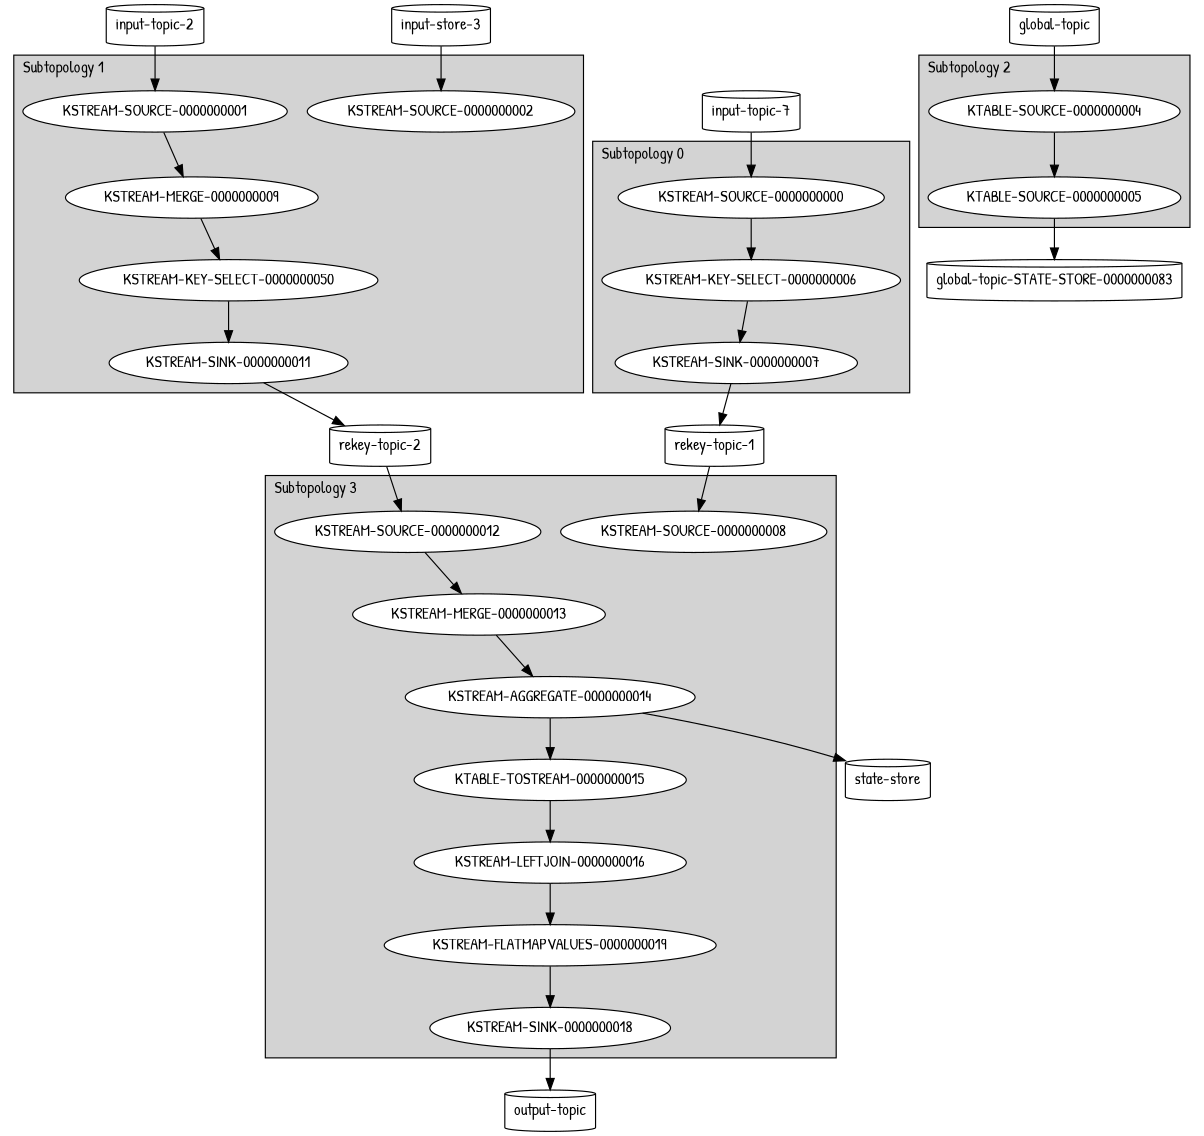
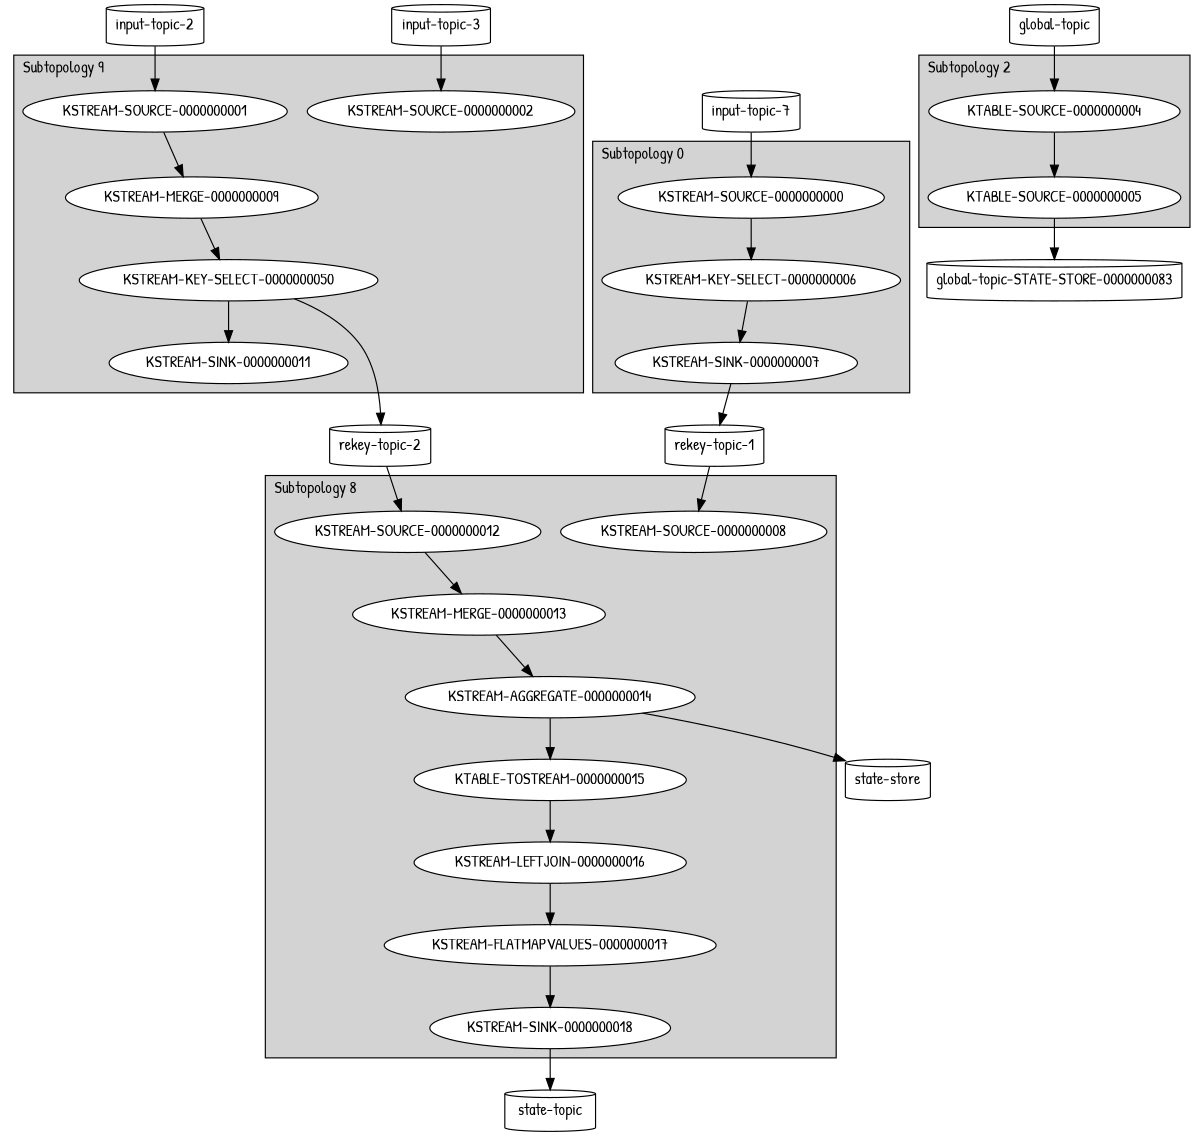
(441, 25) -> (441, 25)
(64, 68) -> (64, 68)
(299, 401) -> (357, 341)
(316, 489) -> (316, 489)
(550, 945) -> (550, 945)
(550, 1111) -> (550, 1111)
